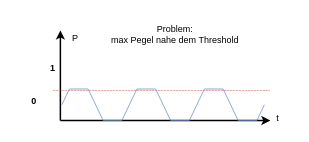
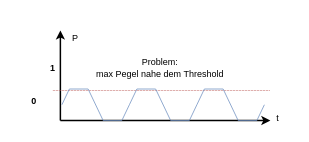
(175, 34) -> (160, 68)
